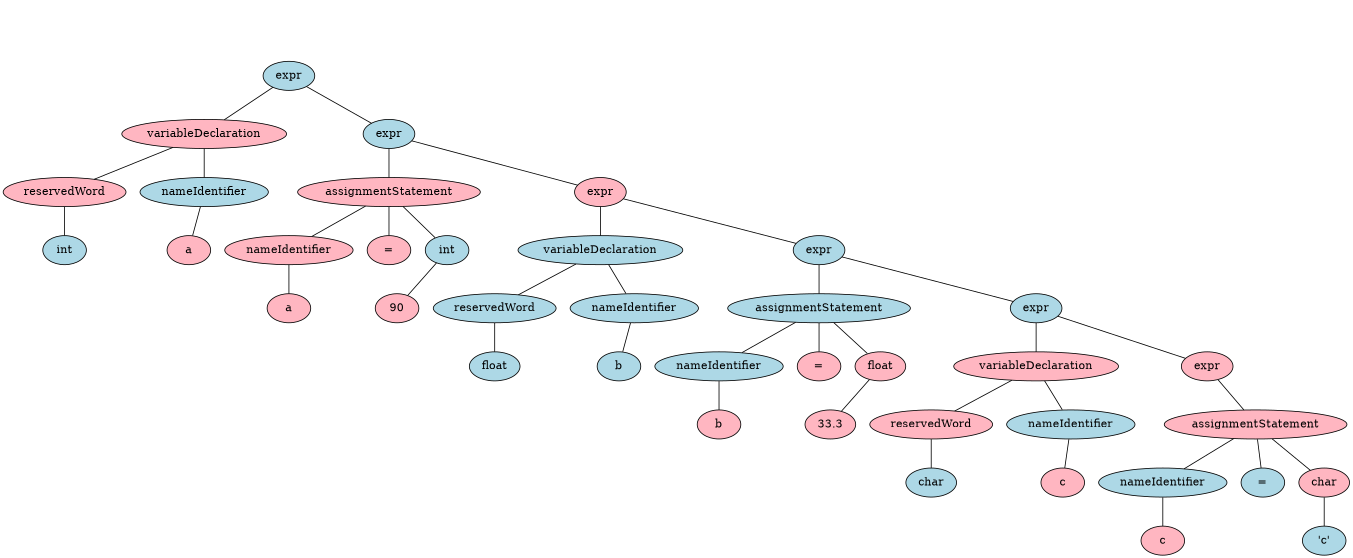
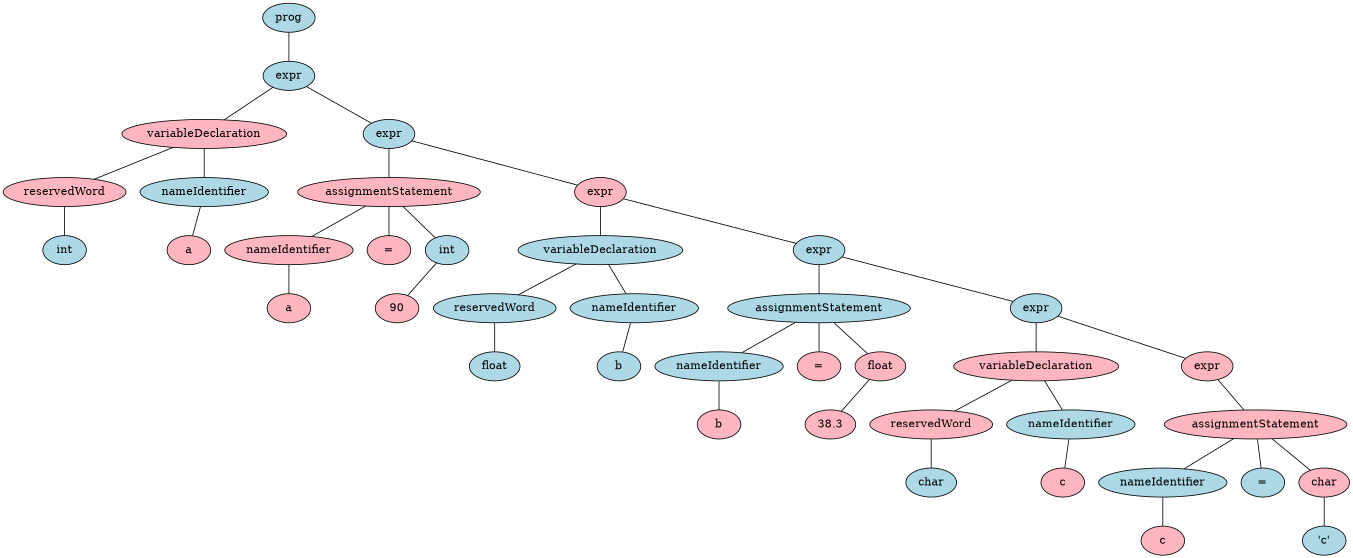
none -> (289, 18)
(830, 424) -> (830, 424)
